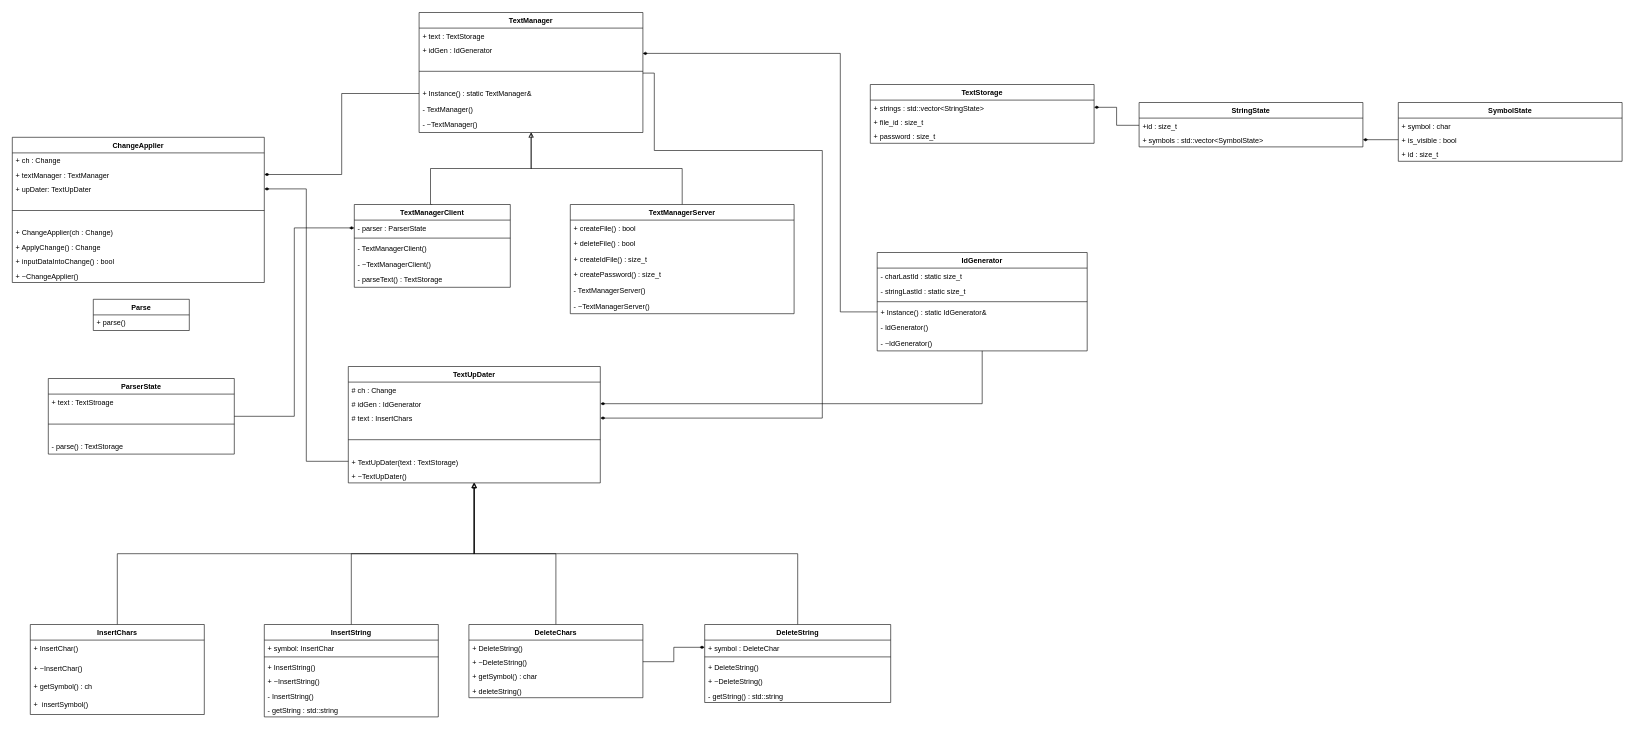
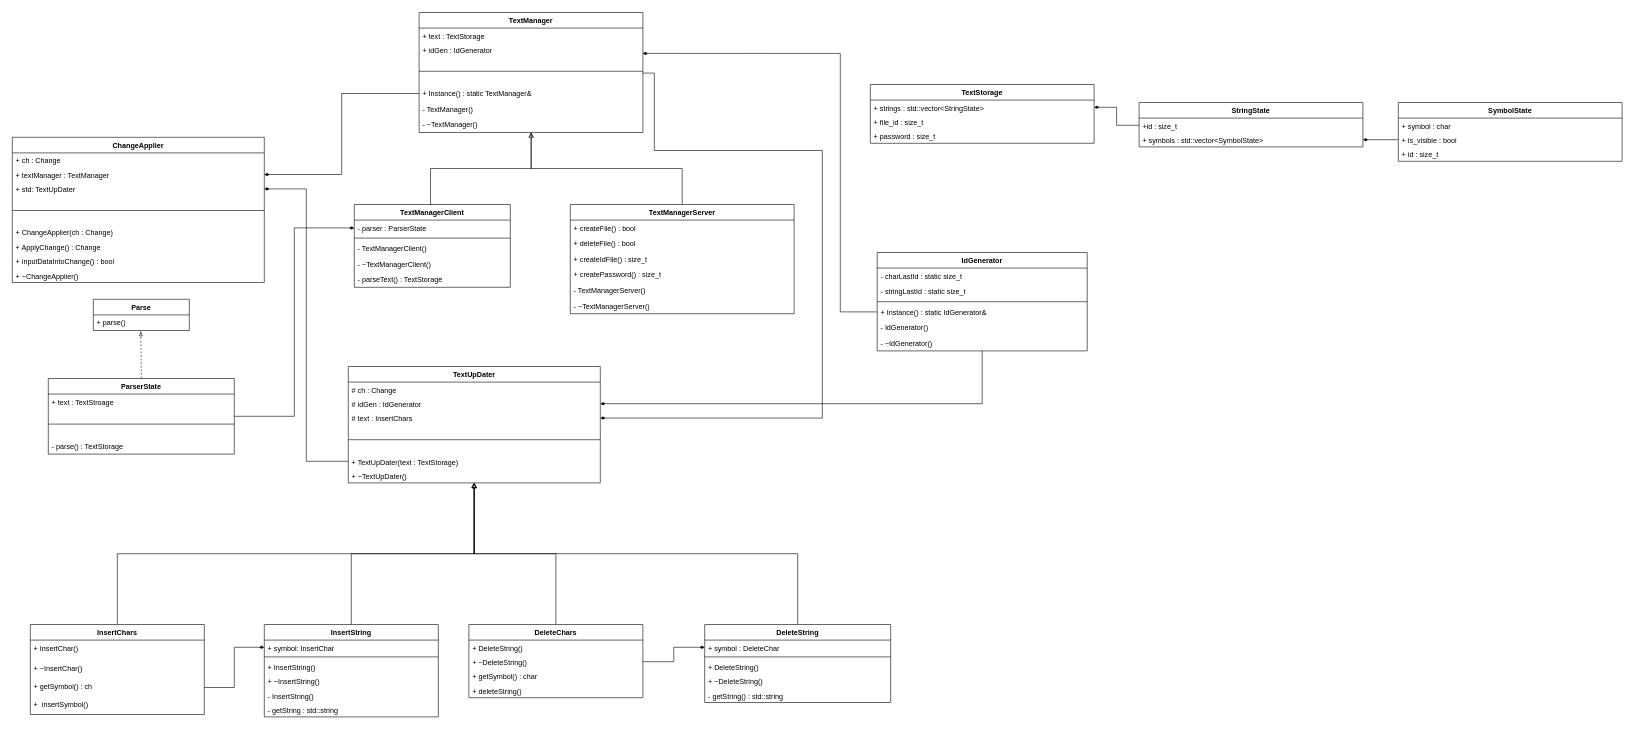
(57, 190) -> (49, 190)
none -> (141, 357)
none -> (221, 687)
